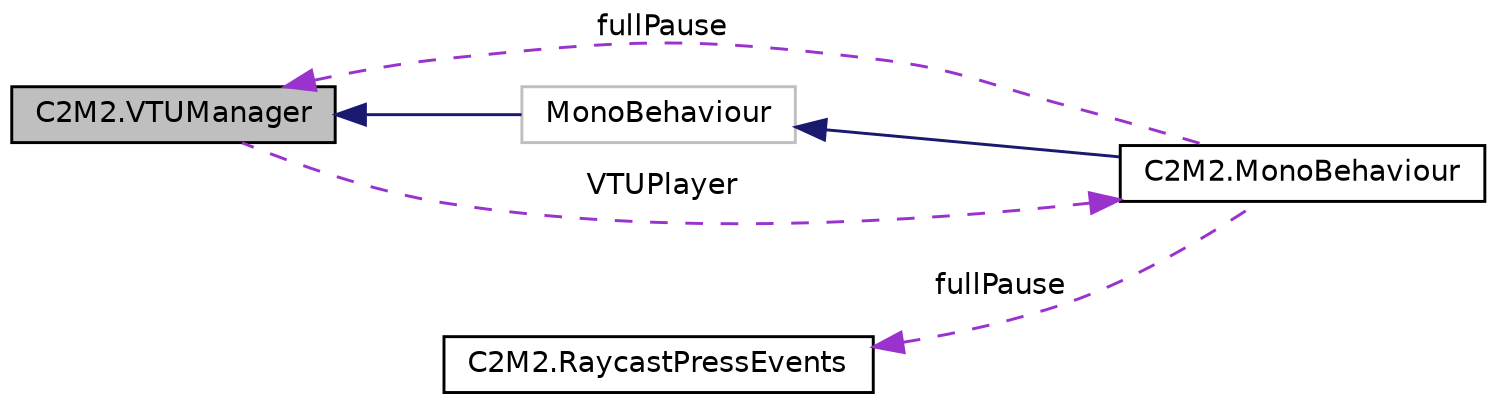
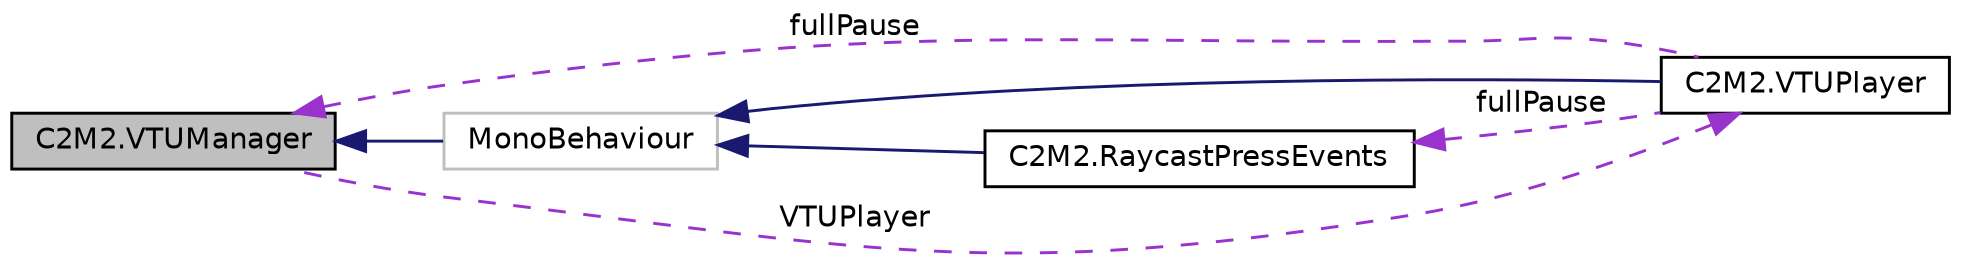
none -> (866, 149)
(1303, 173) -> (1805, 85)
